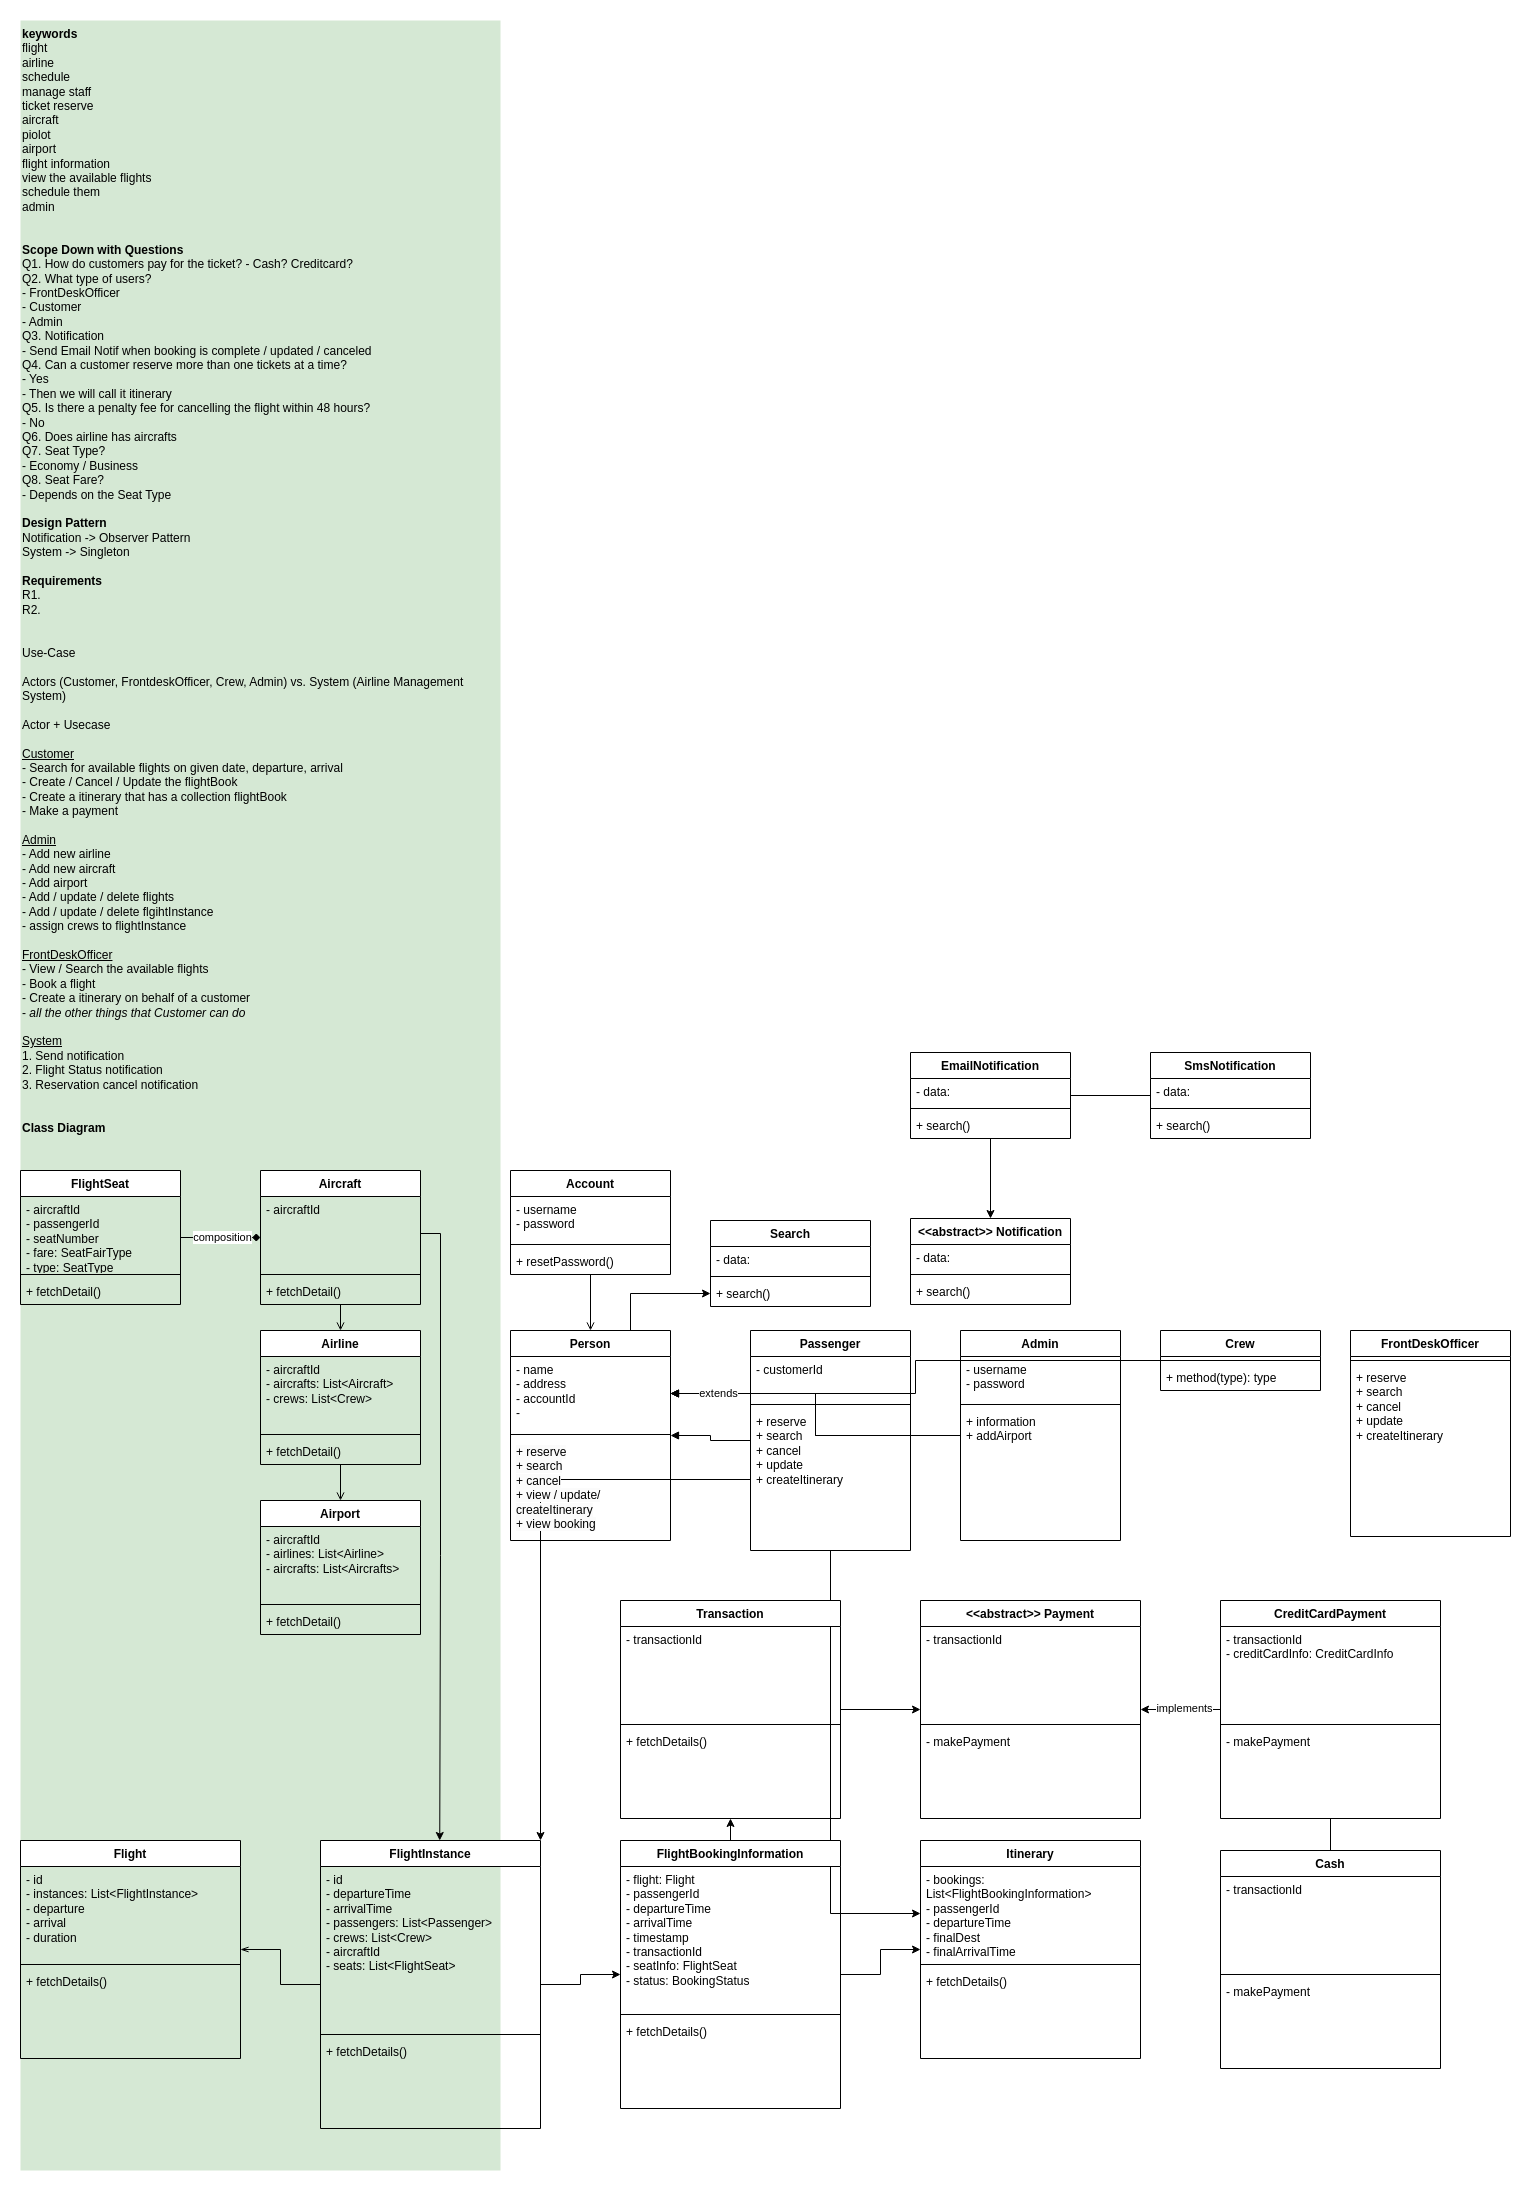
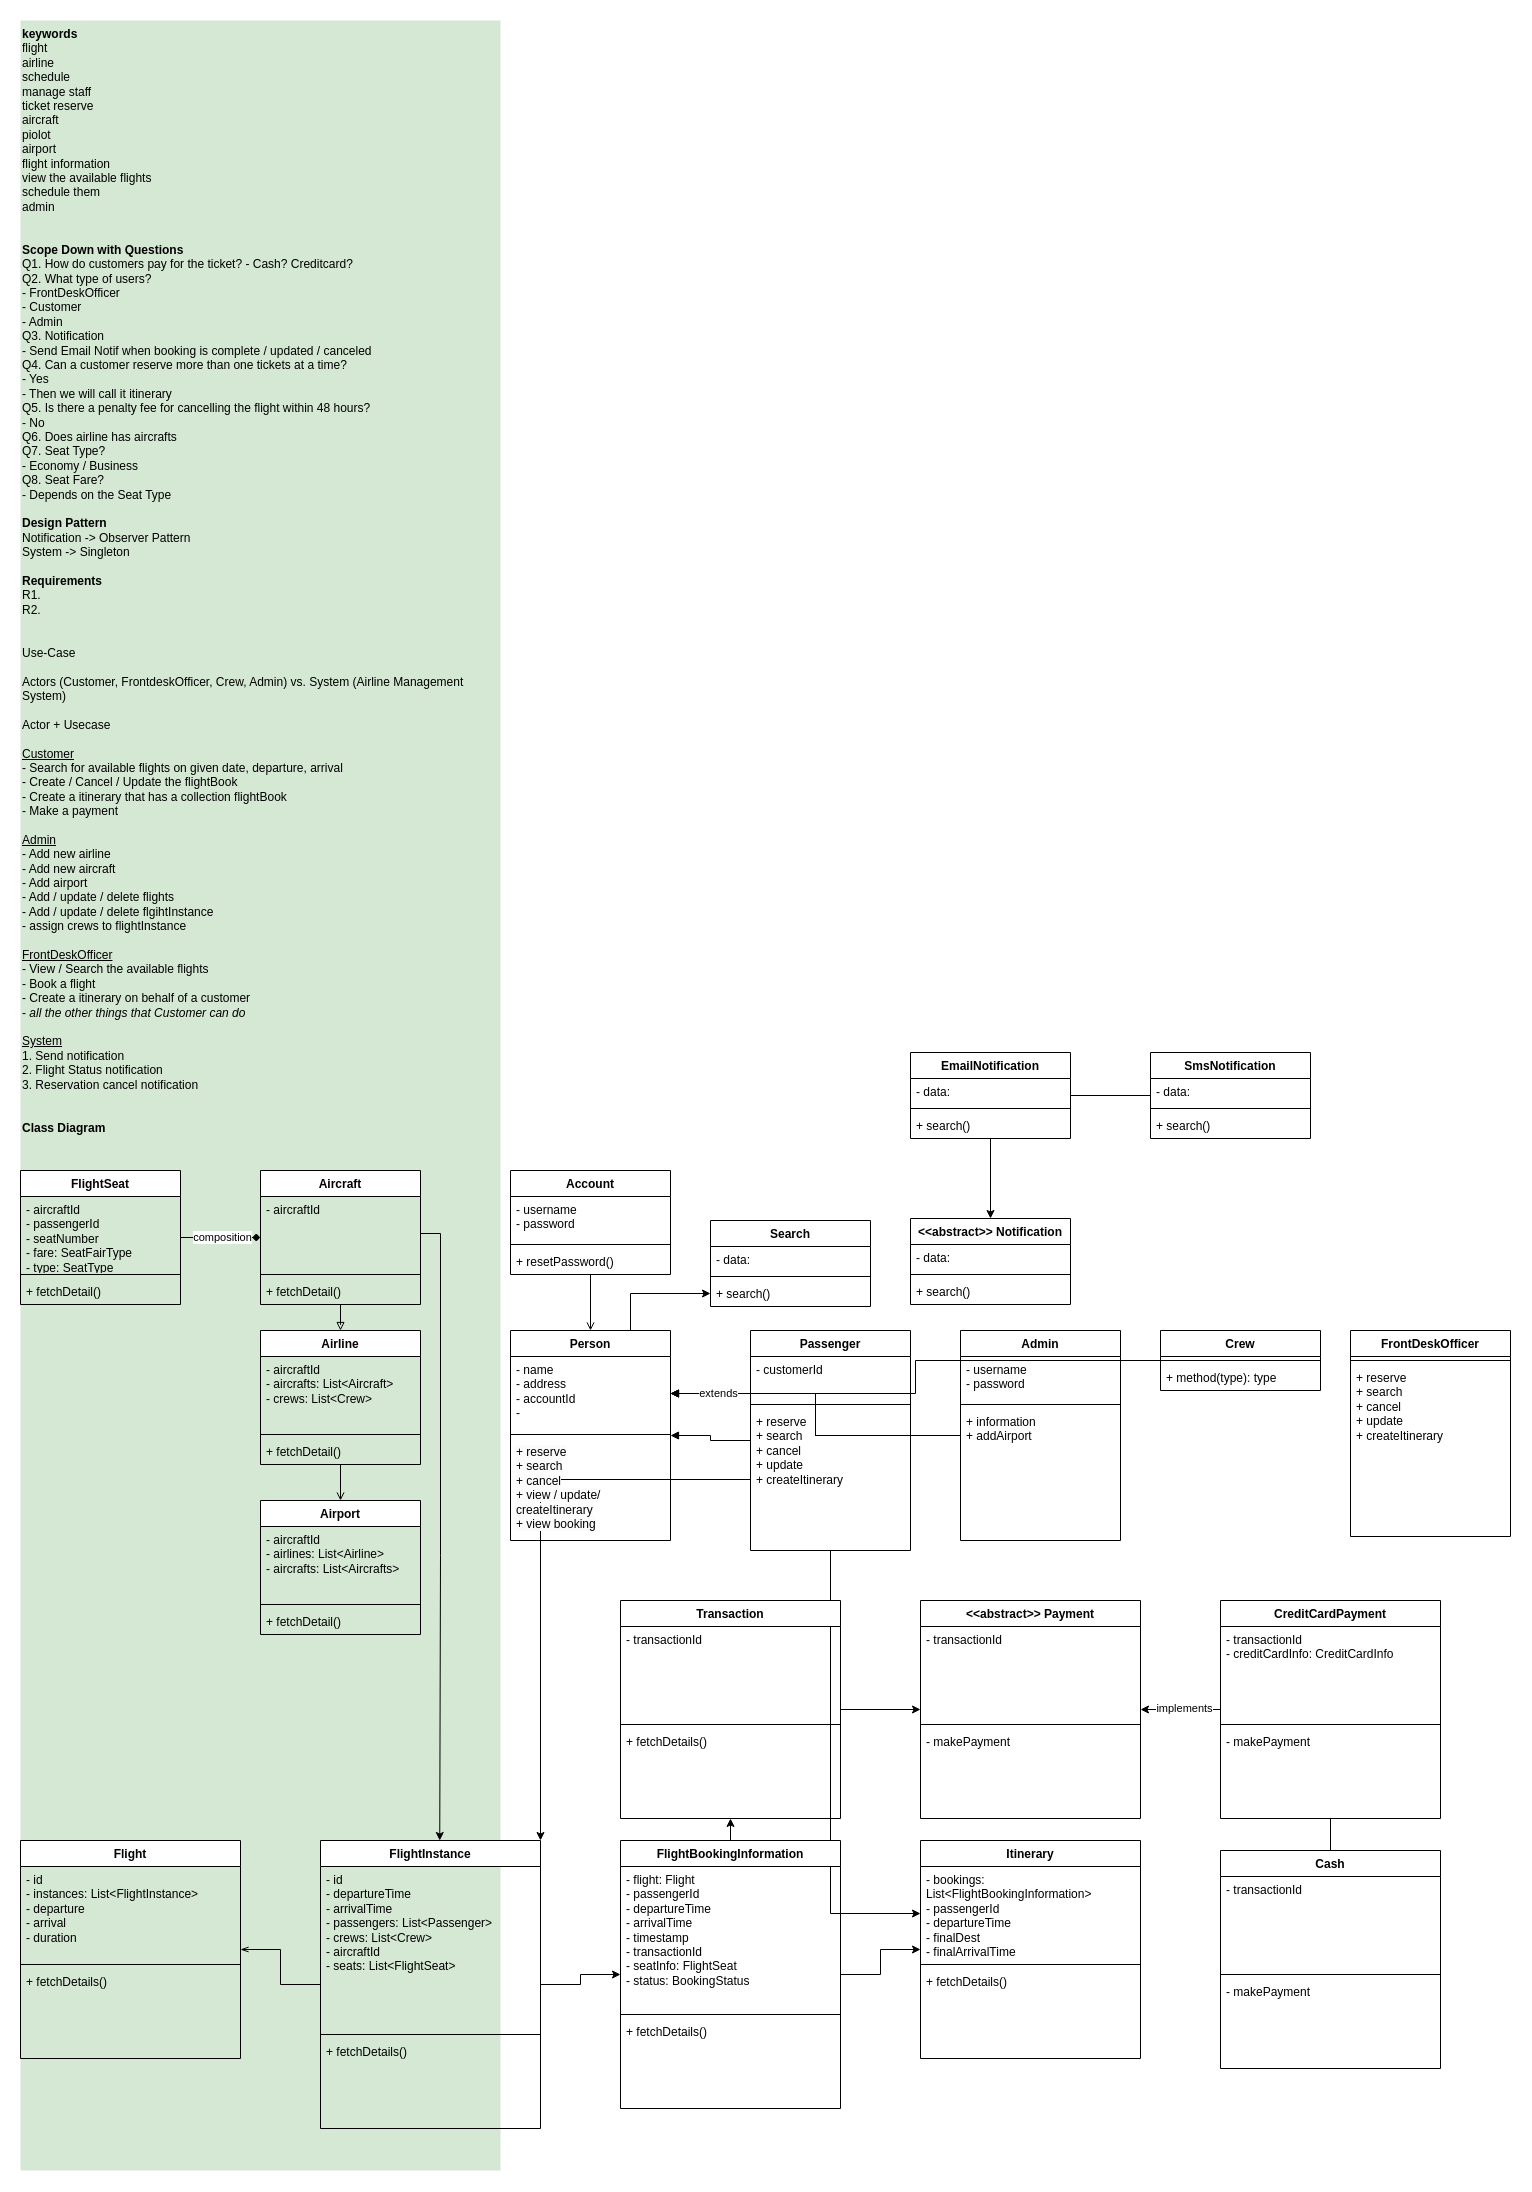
(341, 1324) -> (341, 1321)
